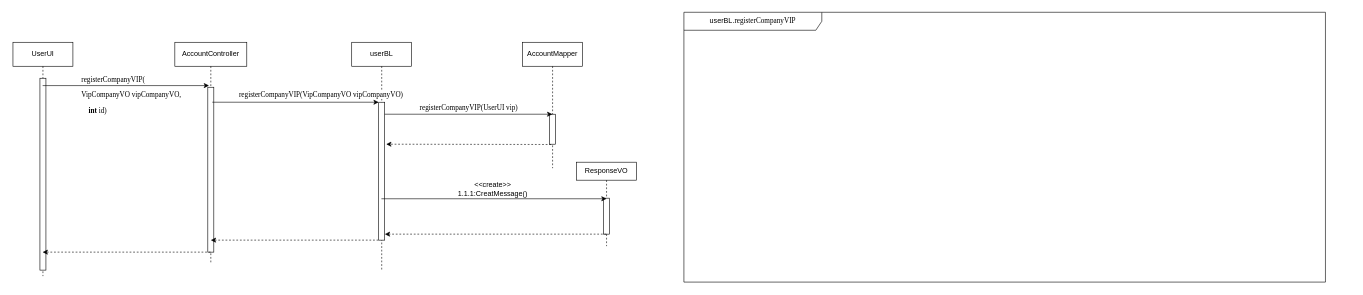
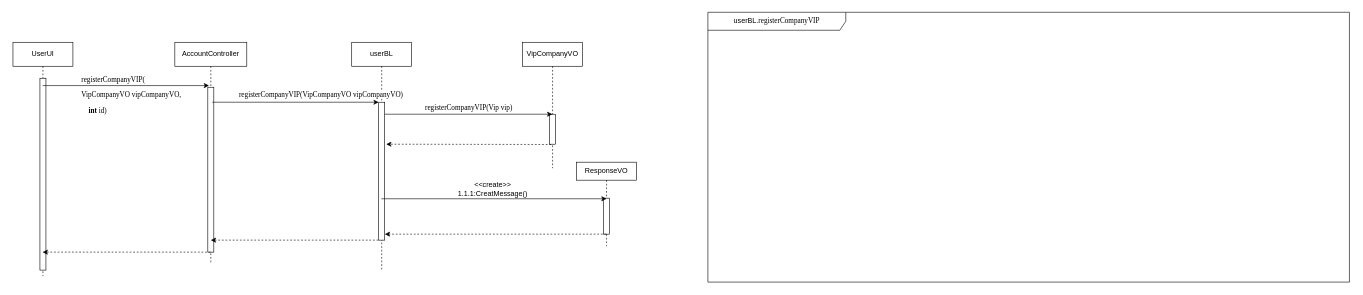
(552, 54) -> (552, 54)
(469, 108) -> (469, 108)
(1005, 147) -> (1029, 147)
